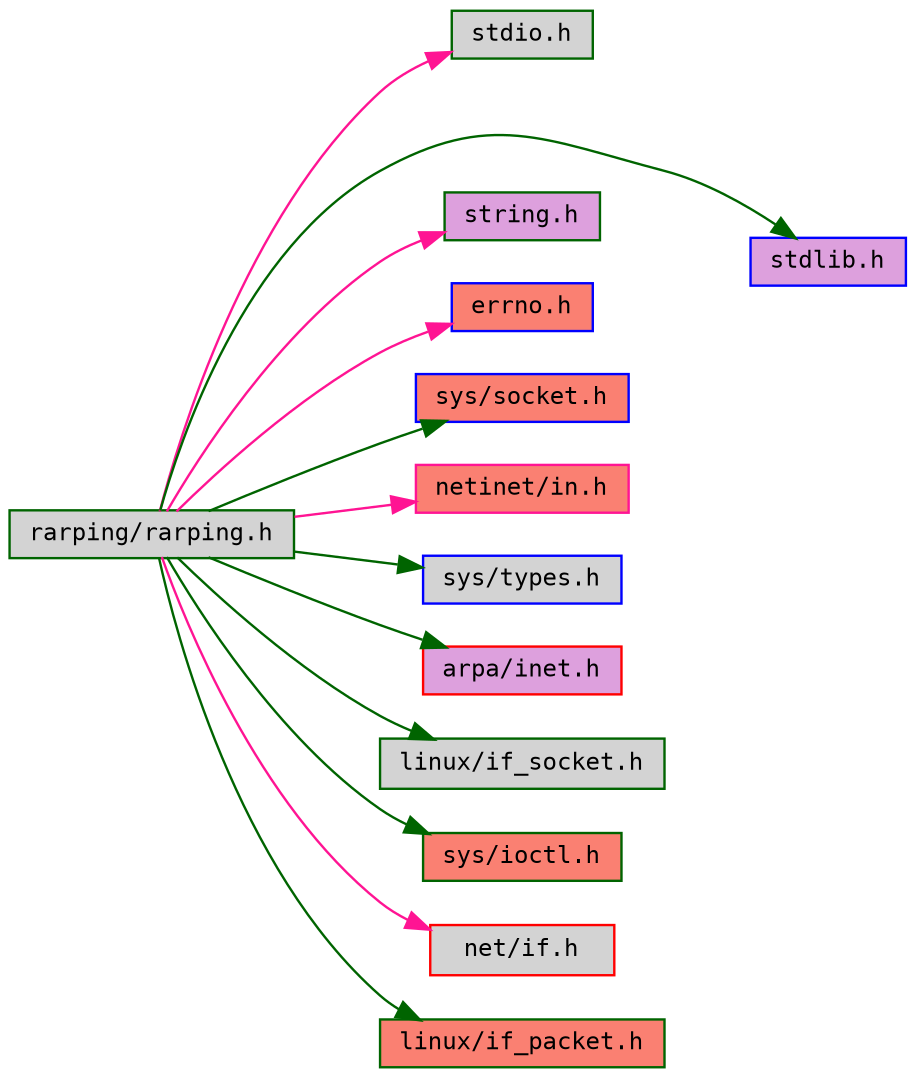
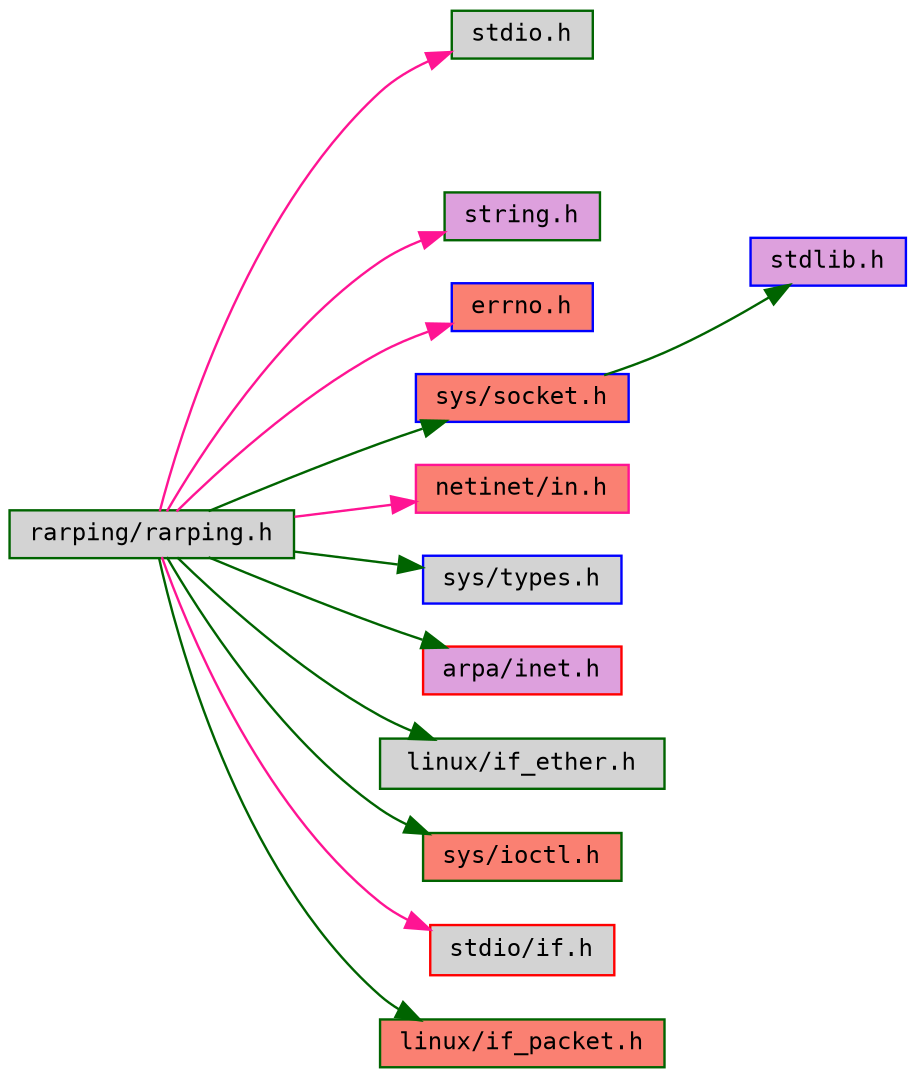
(382, 170) -> (689, 341)
(522, 764) -> (522, 764)
(522, 950) -> (522, 950)
